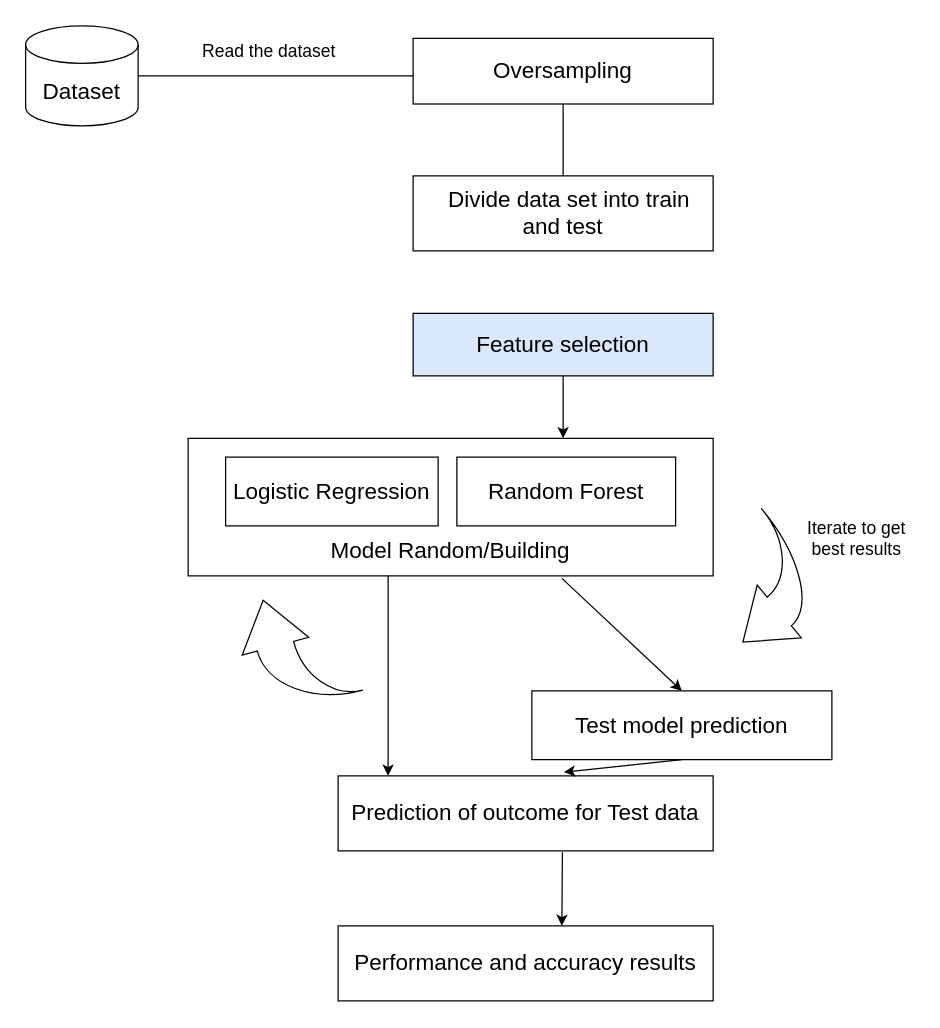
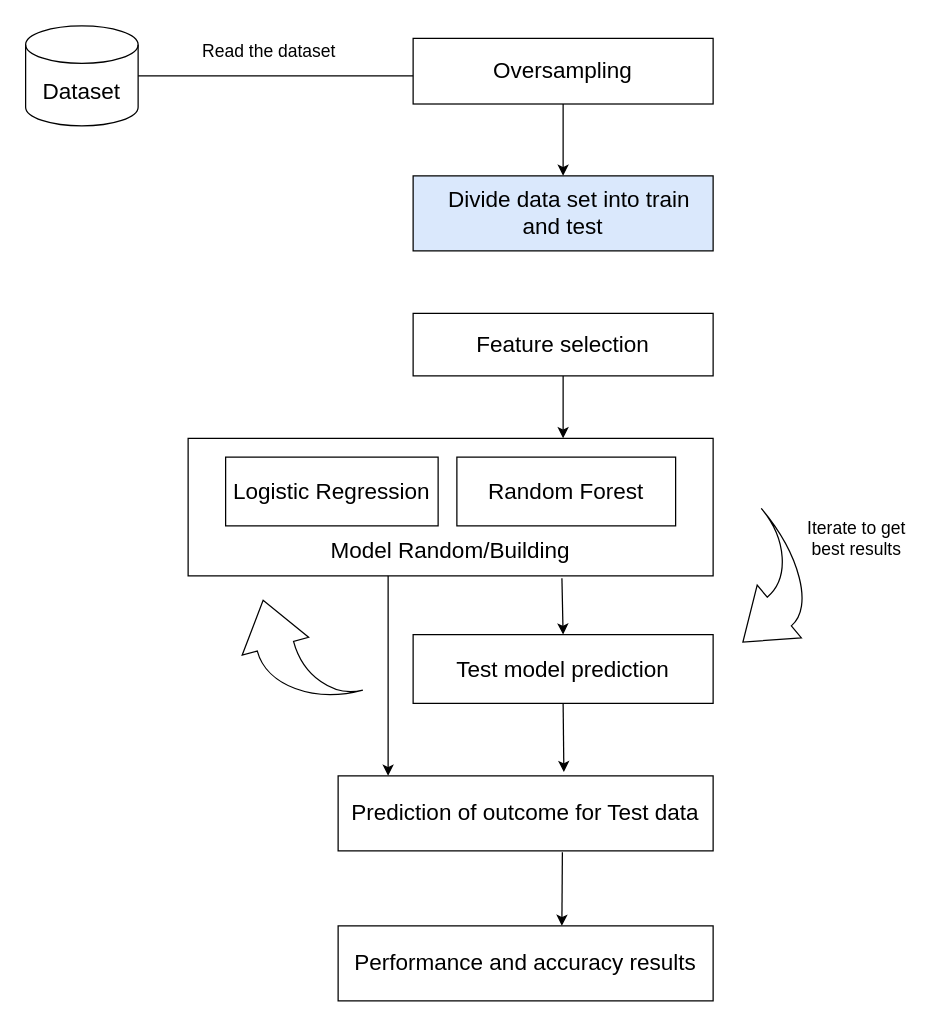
(563, 169) -> (563, 166)
(563, 213) -> (563, 213)
(563, 344) -> (563, 344)
(682, 725) -> (563, 669)
